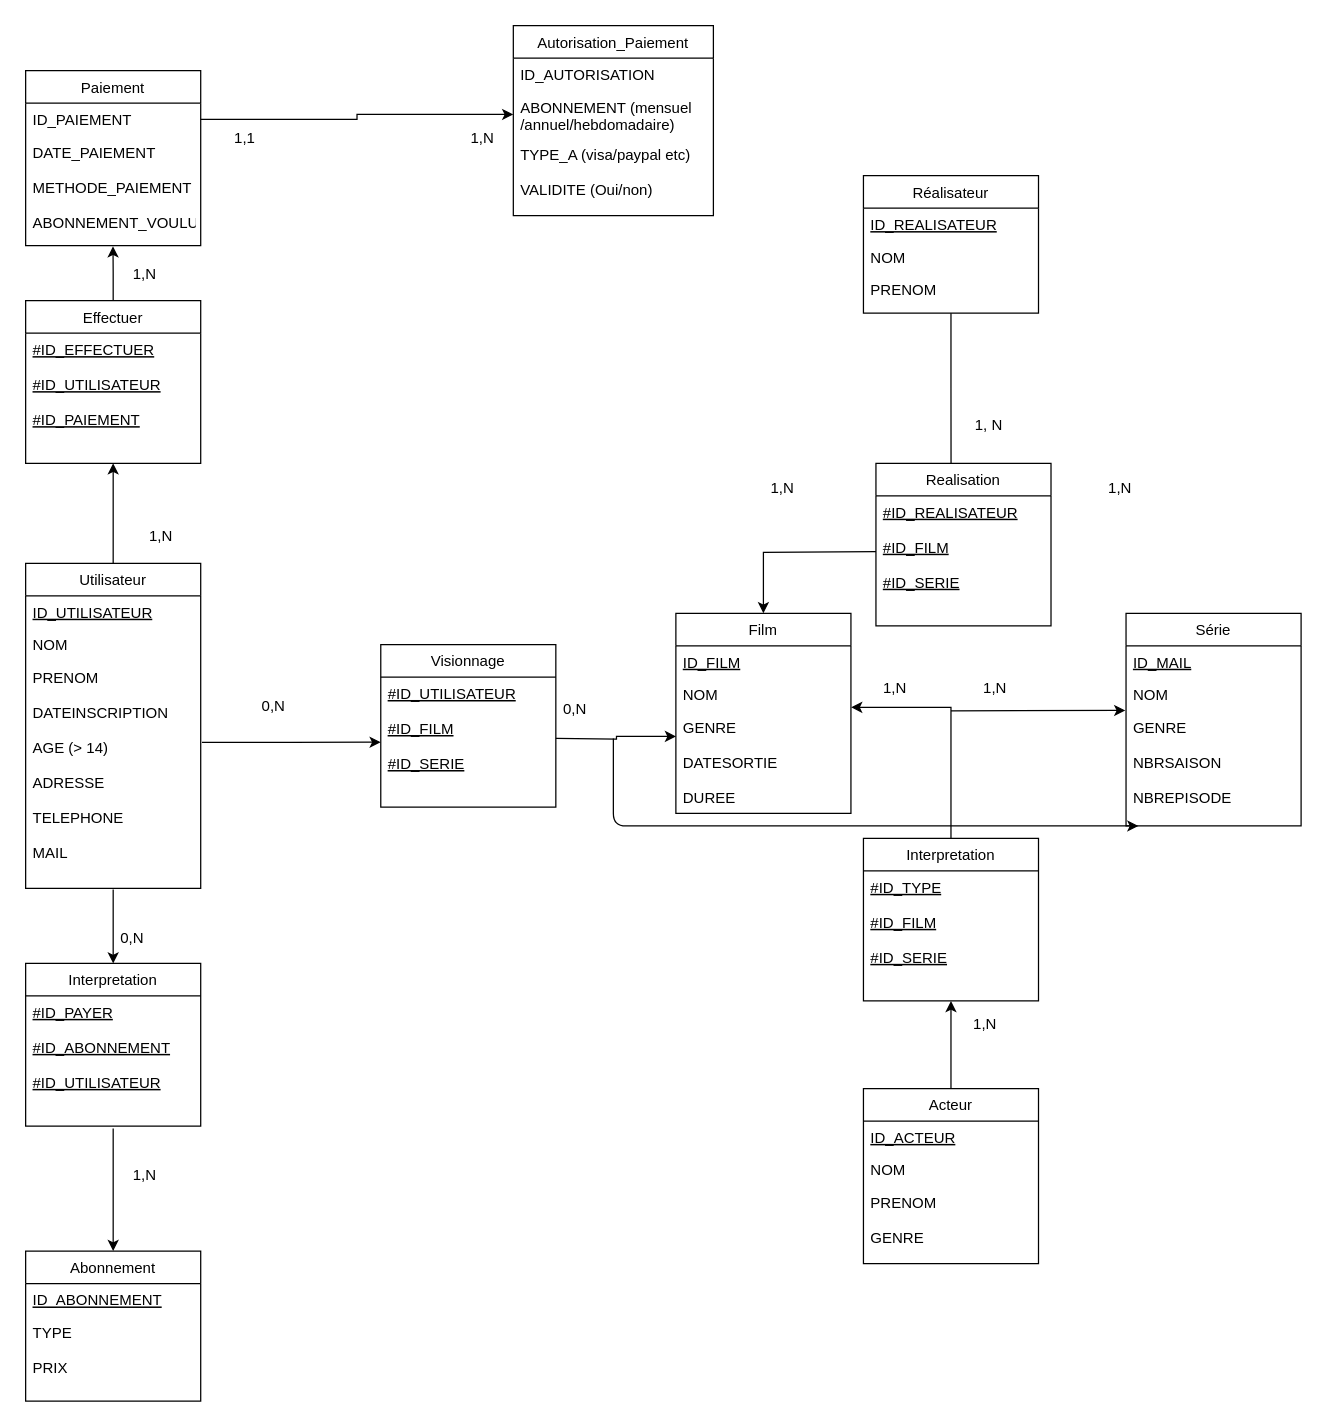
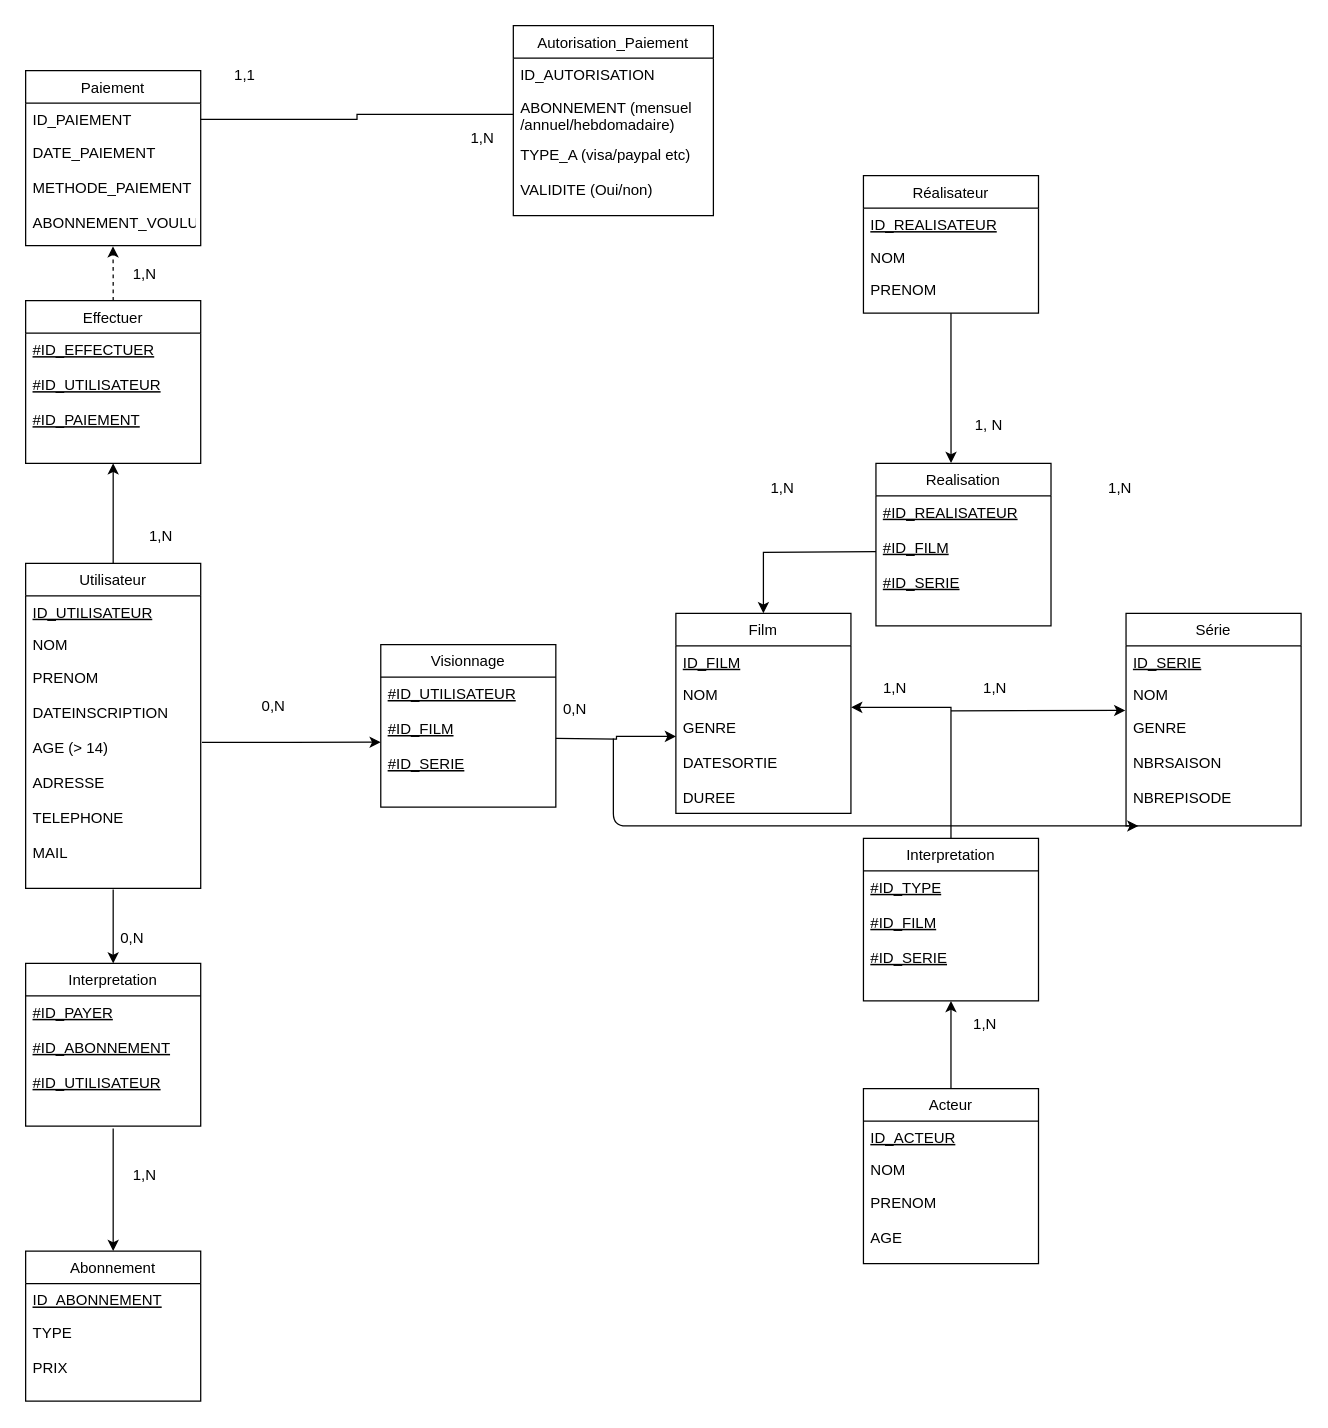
(503, 114) -> (507, 114)
(244, 138) -> (244, 76)
(113, 276) -> (113, 276)
(951, 456) -> (951, 453)
(1162, 663) -> (1166, 663)
(895, 1203) -> (895, 1203)
